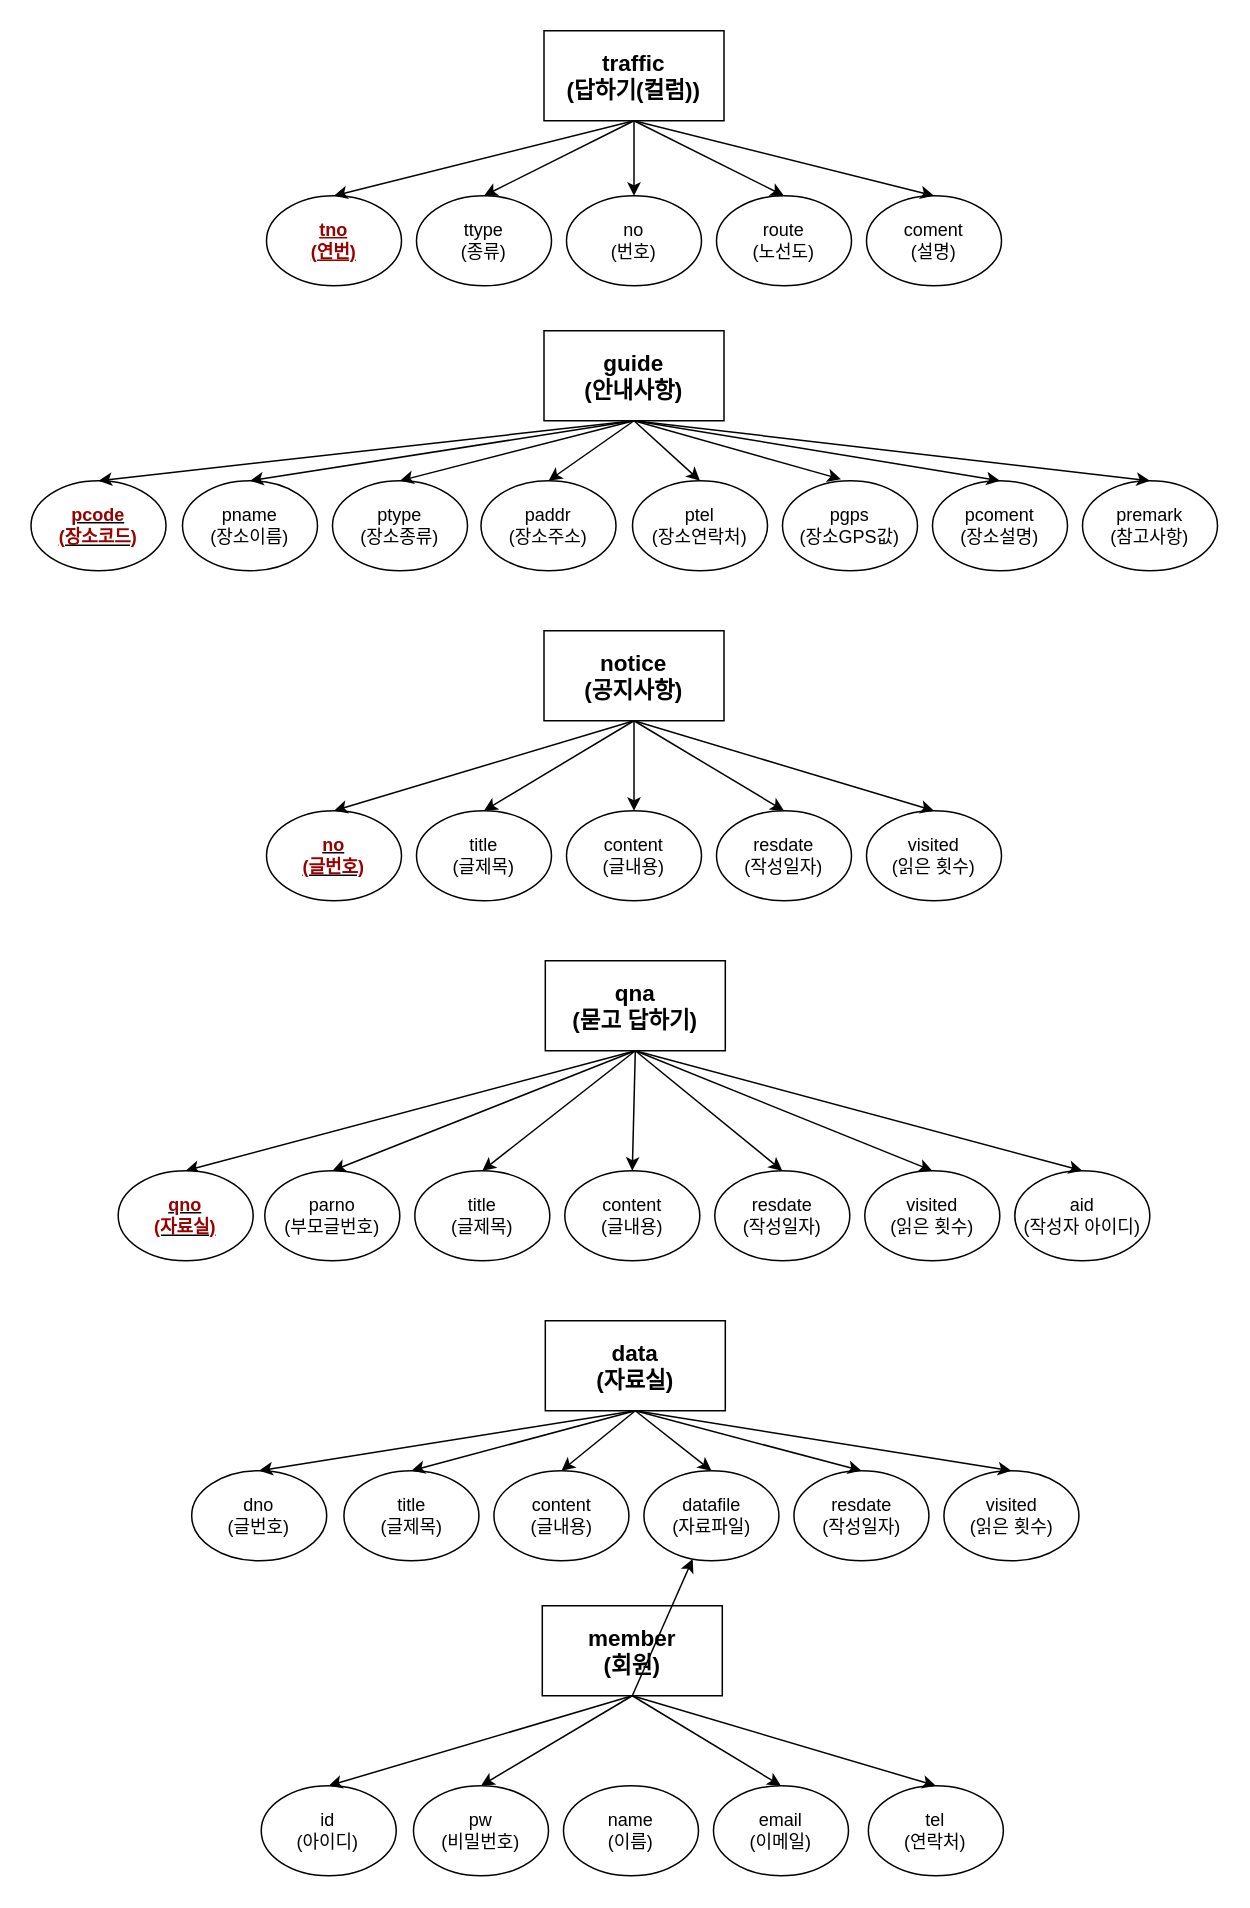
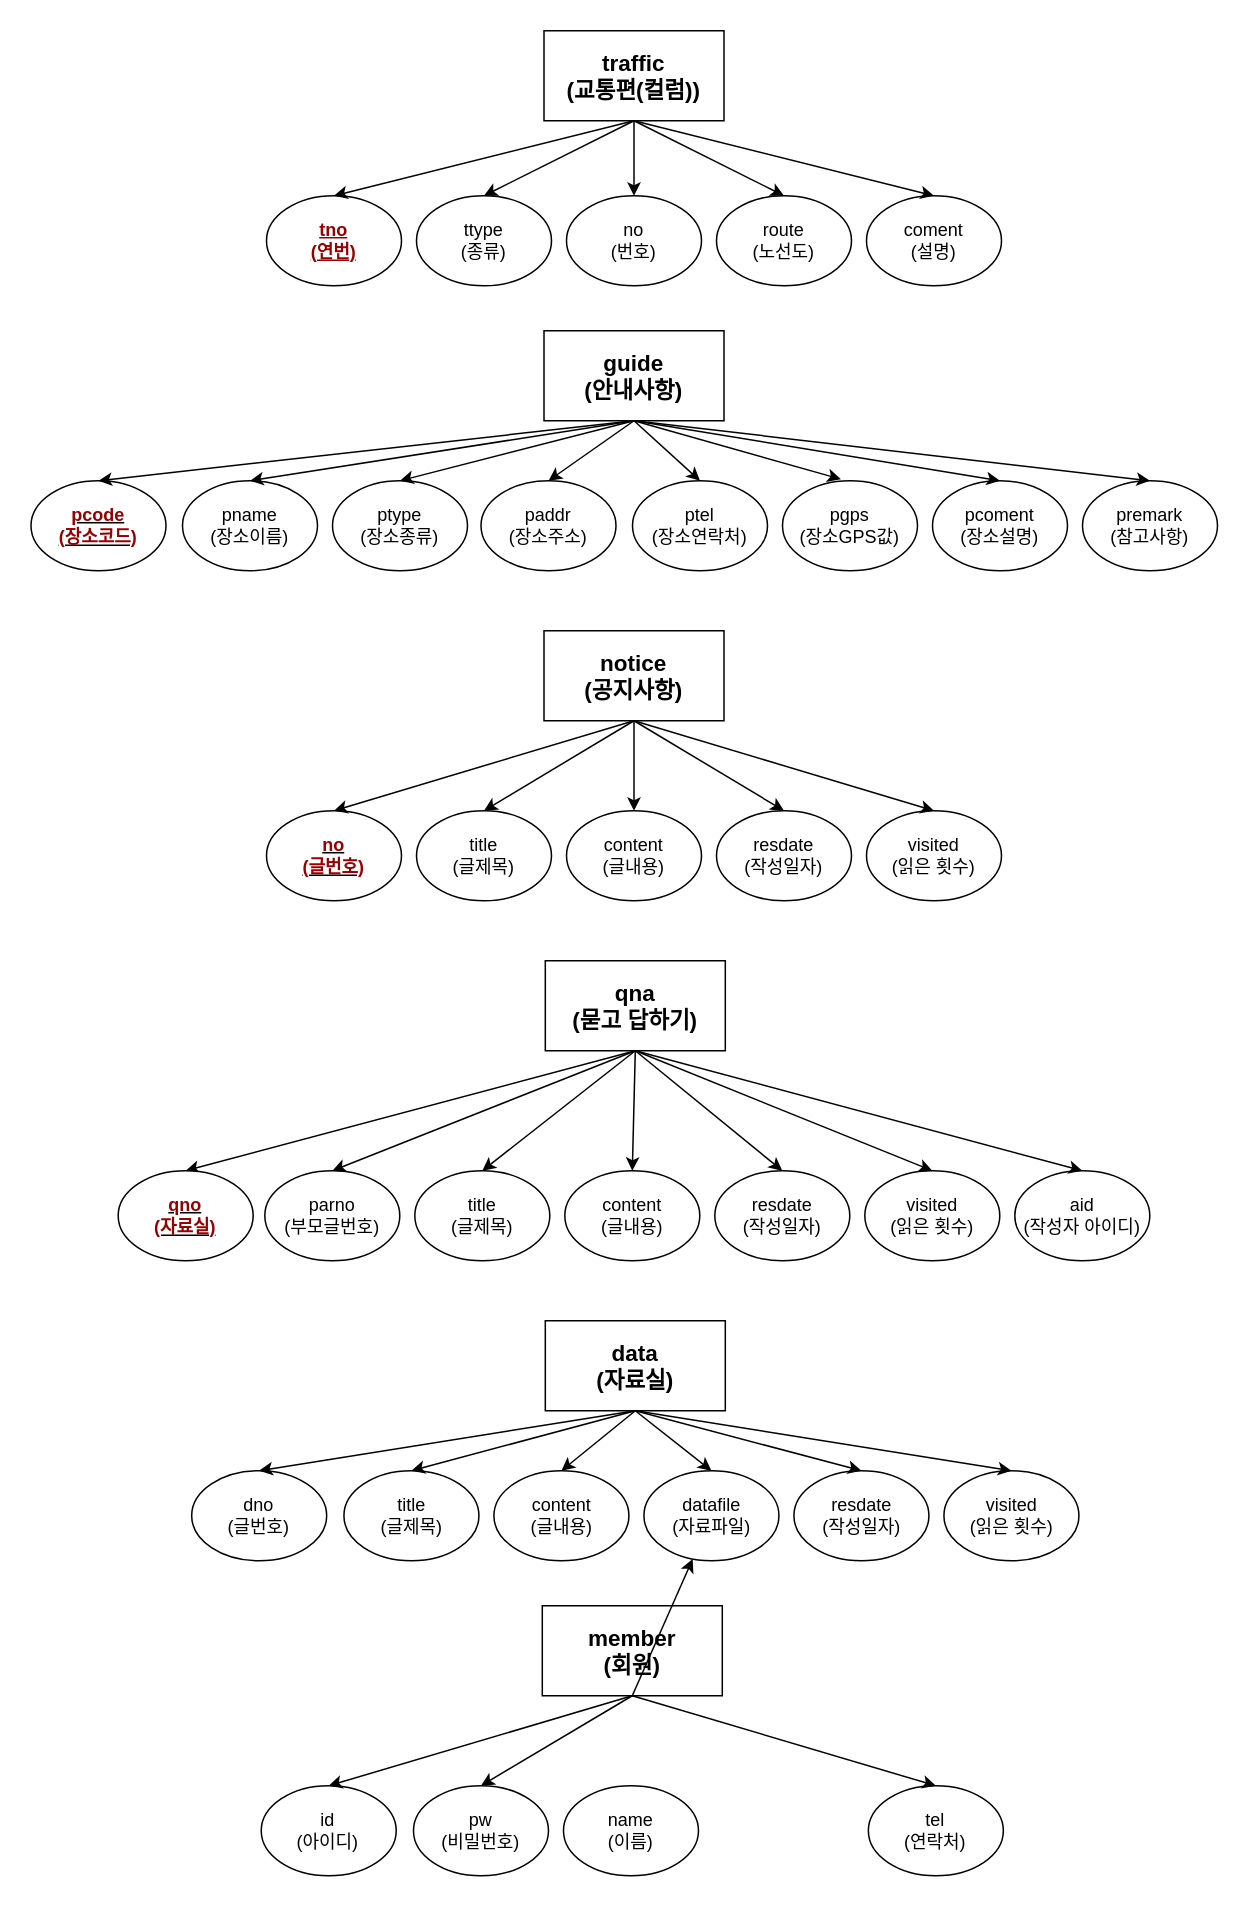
(634, 76) -> (634, 76)
(705, 1740) -> none
(781, 1831) -> none
